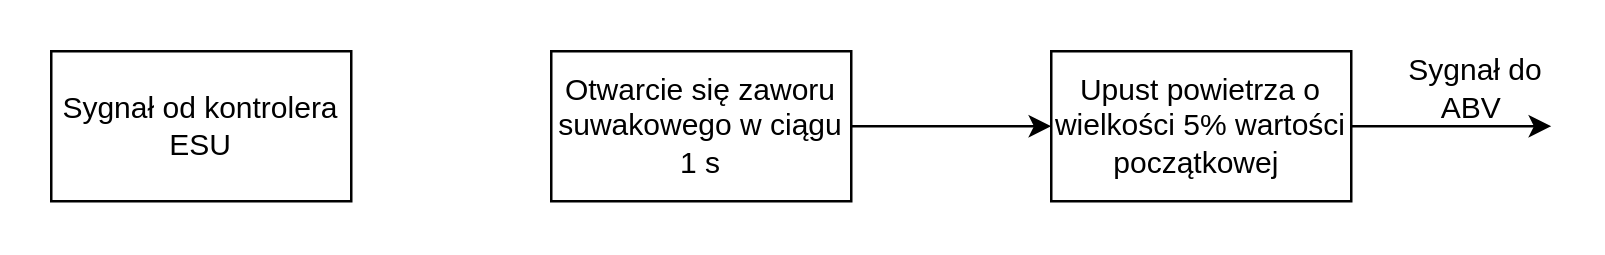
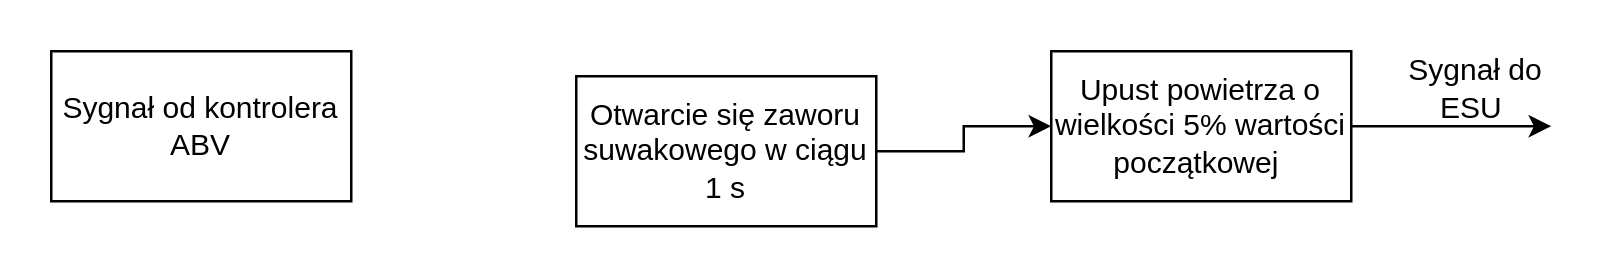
(1476, 89) -> (1476, 89)
(201, 126) -> (201, 126)
(701, 126) -> (726, 151)
